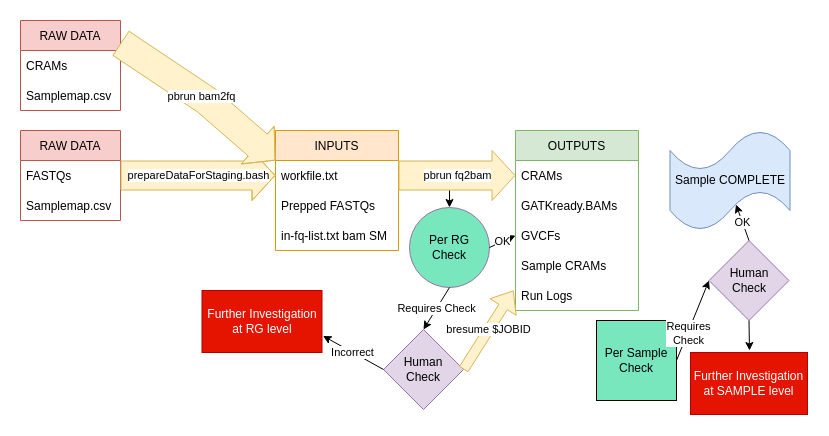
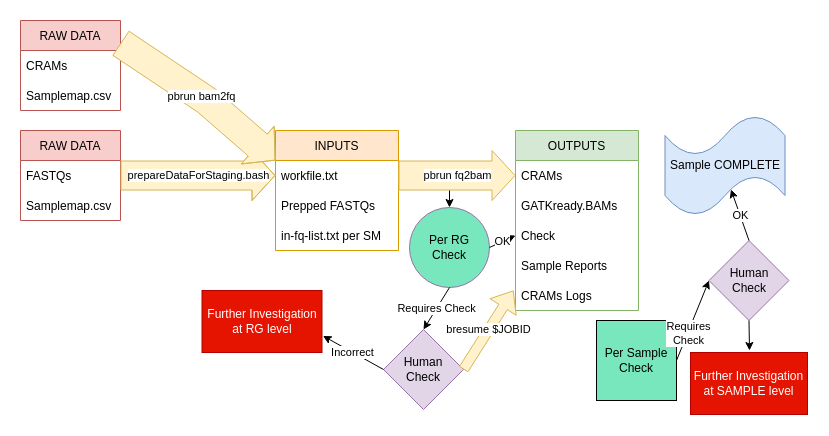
(730, 181) -> (725, 166)
(342, 236) -> (342, 236)
(538, 236) -> (538, 236)
(558, 266) -> (565, 266)
(546, 296) -> (553, 296)
